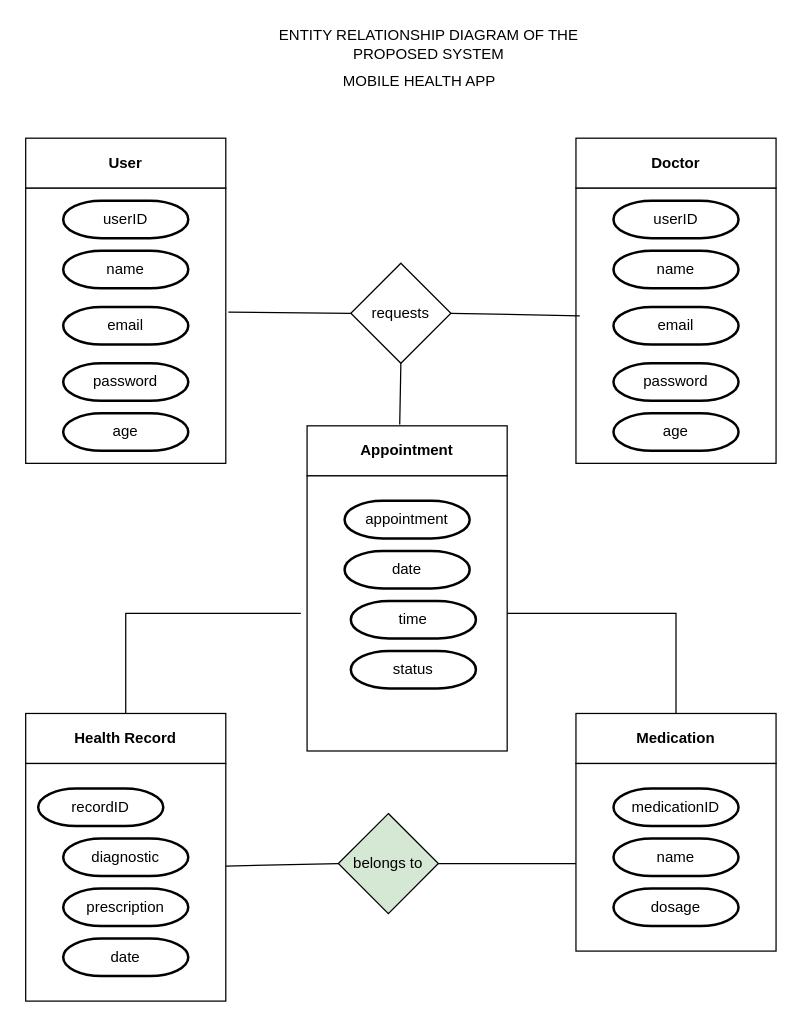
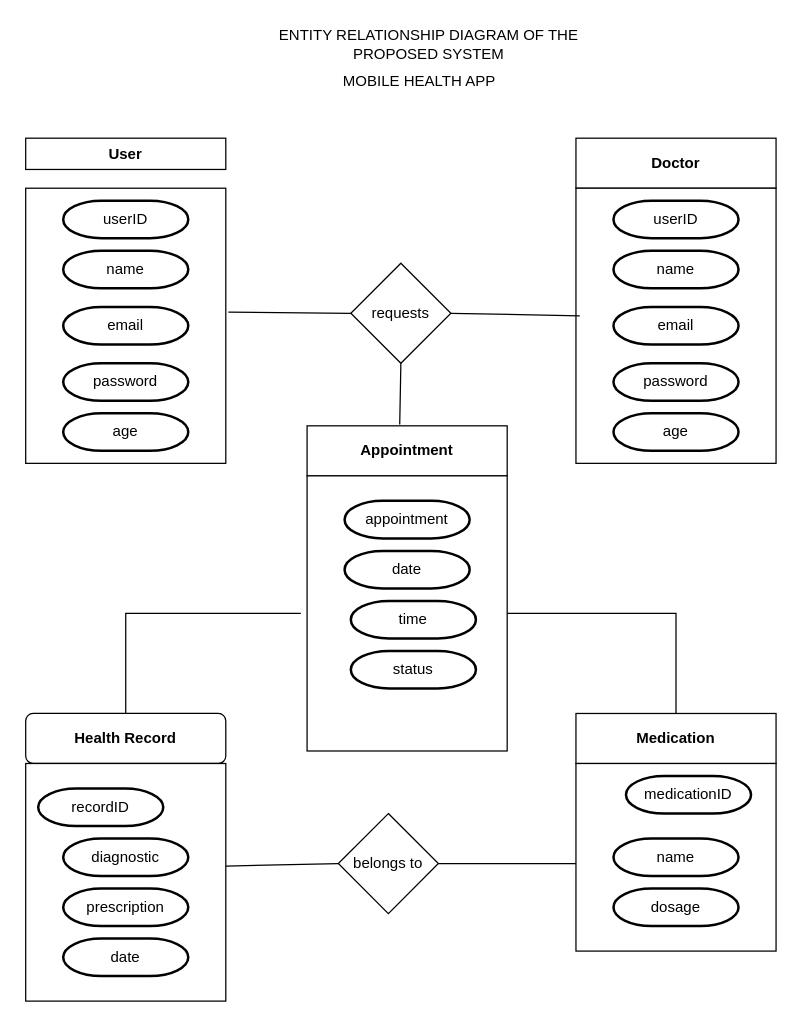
(126, 163) -> (126, 154)
(126, 738) -> (126, 738)
(676, 807) -> (688, 794)
(388, 863) -> (388, 863)
